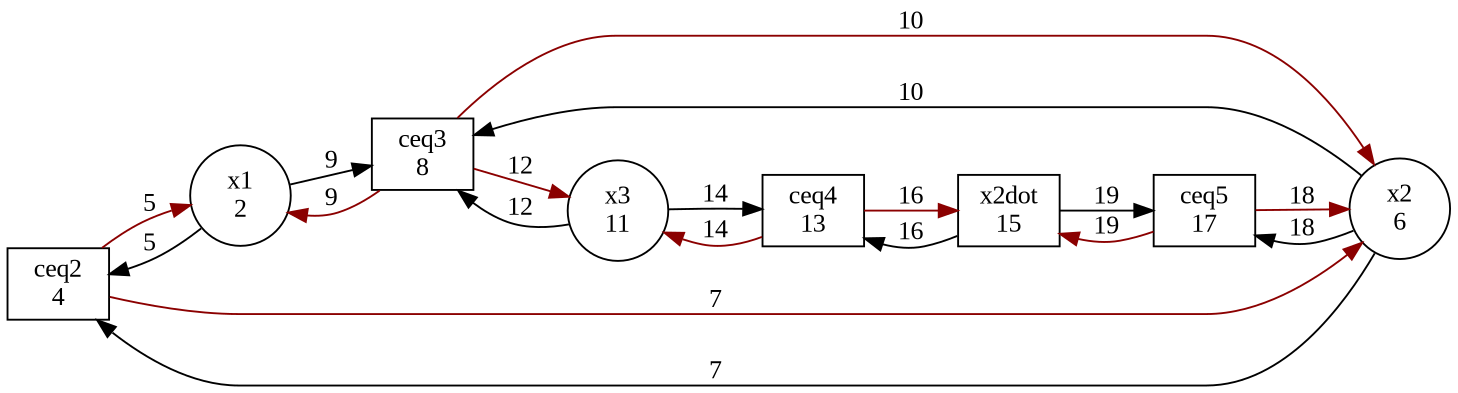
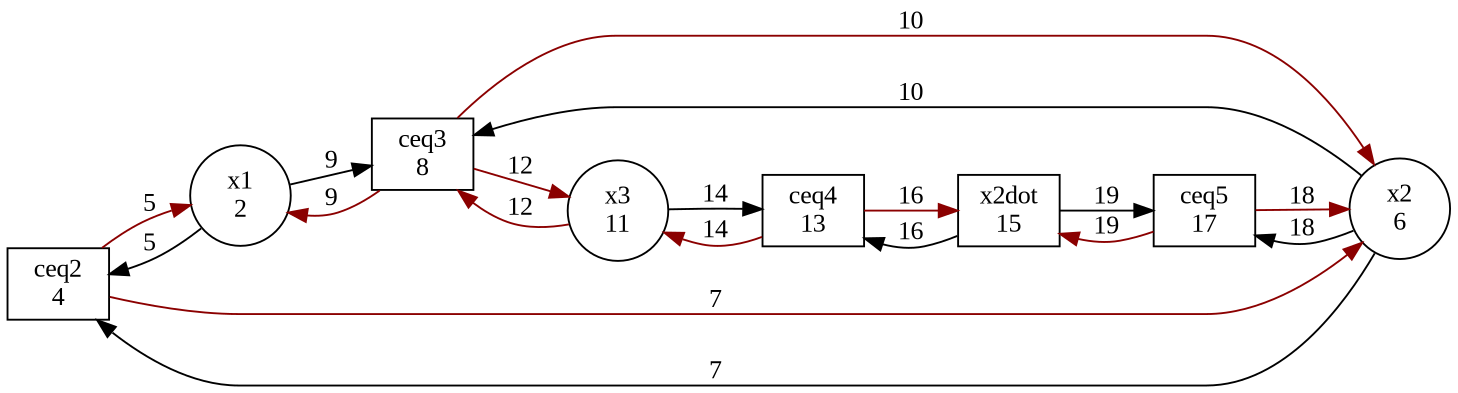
(518, 225) -> (518, 225)
